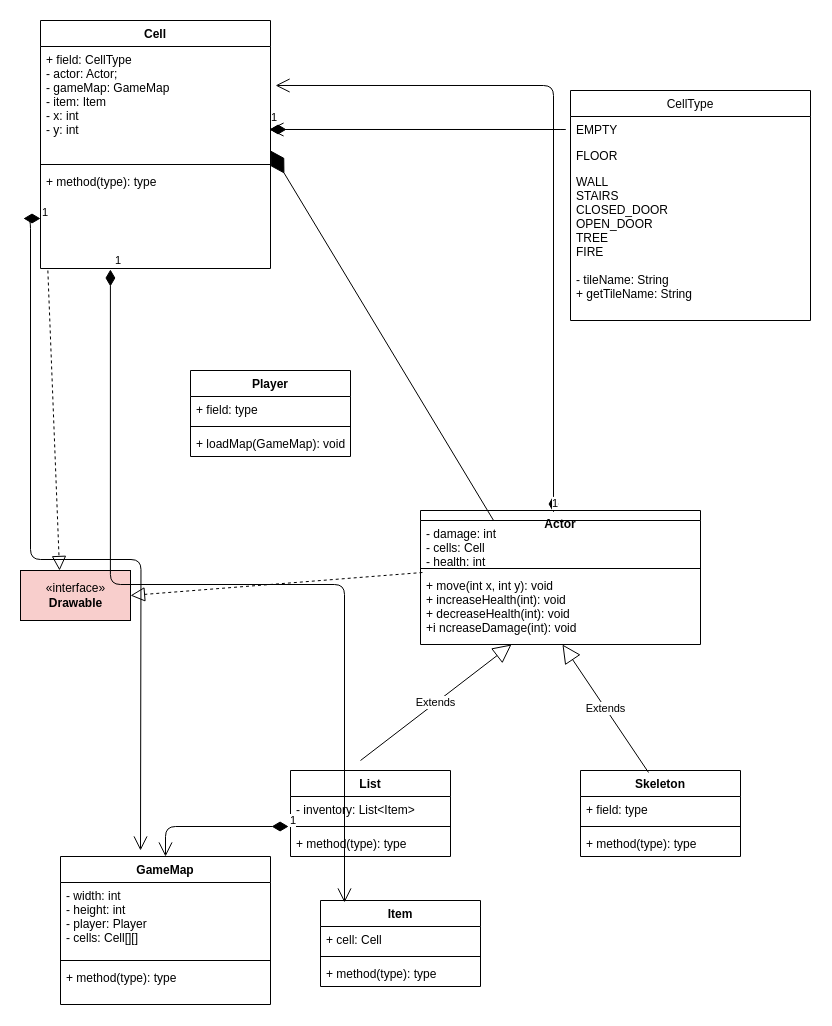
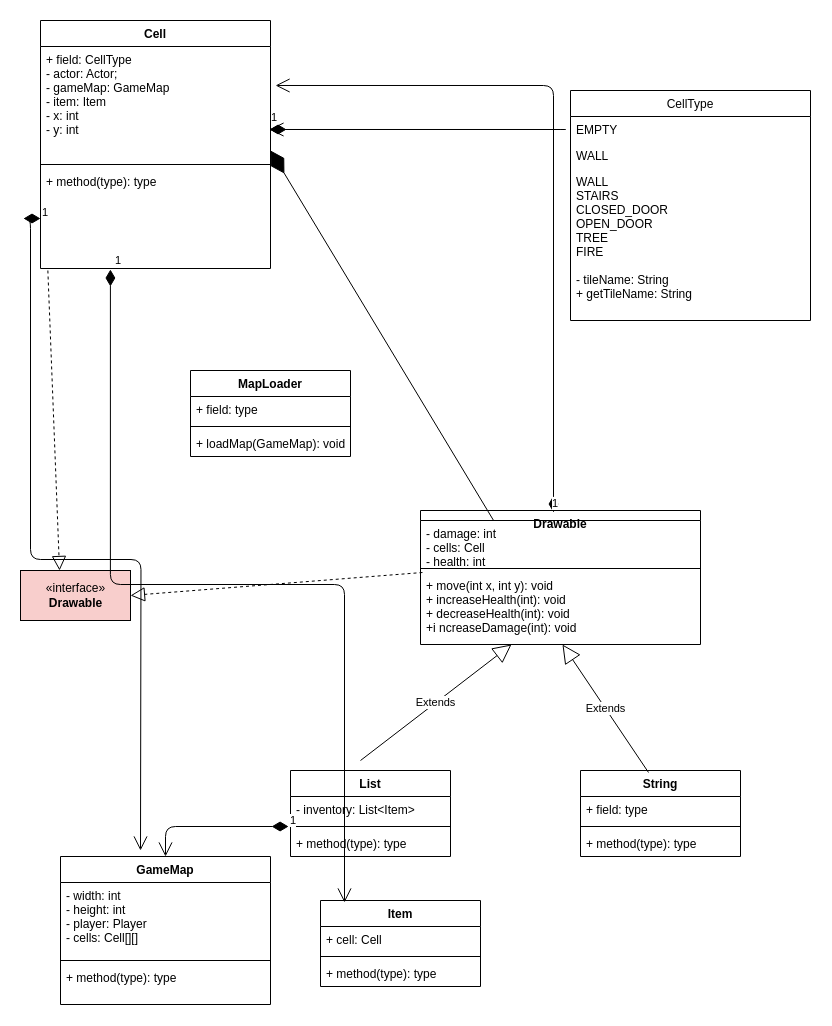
(593, 156) -> (589, 156)
(270, 384) -> (270, 384)
(560, 524) -> (560, 524)
(660, 784) -> (660, 784)
